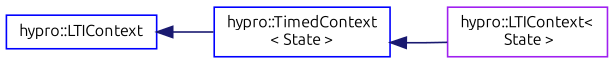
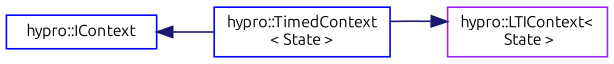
(82, 32) -> (82, 32)
(427, 43) -> (411, 21)
